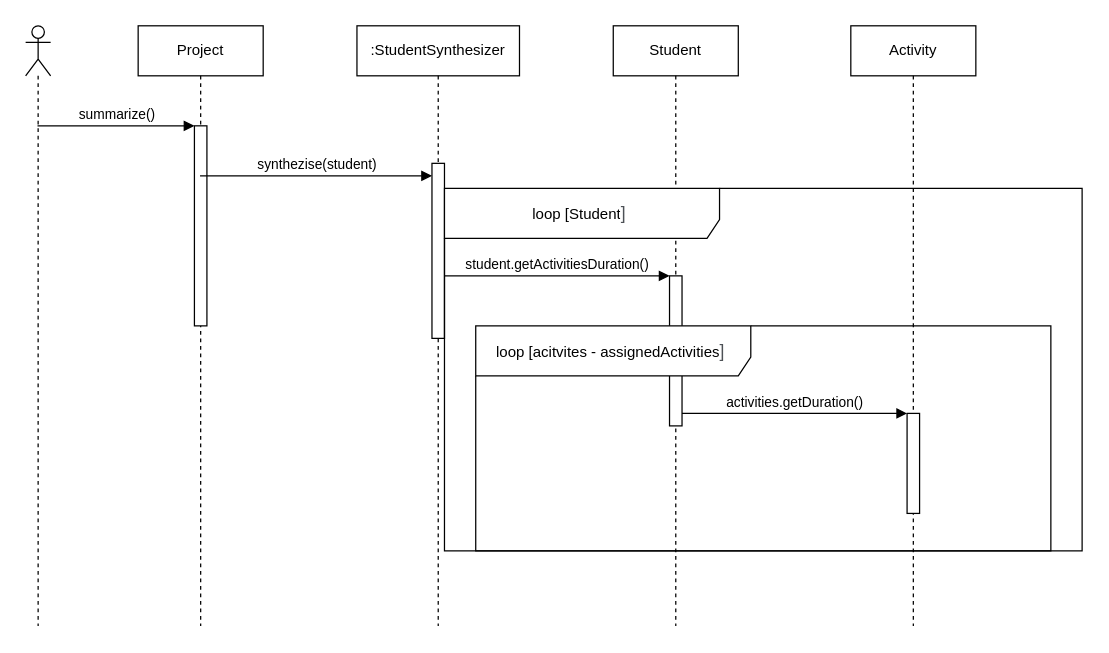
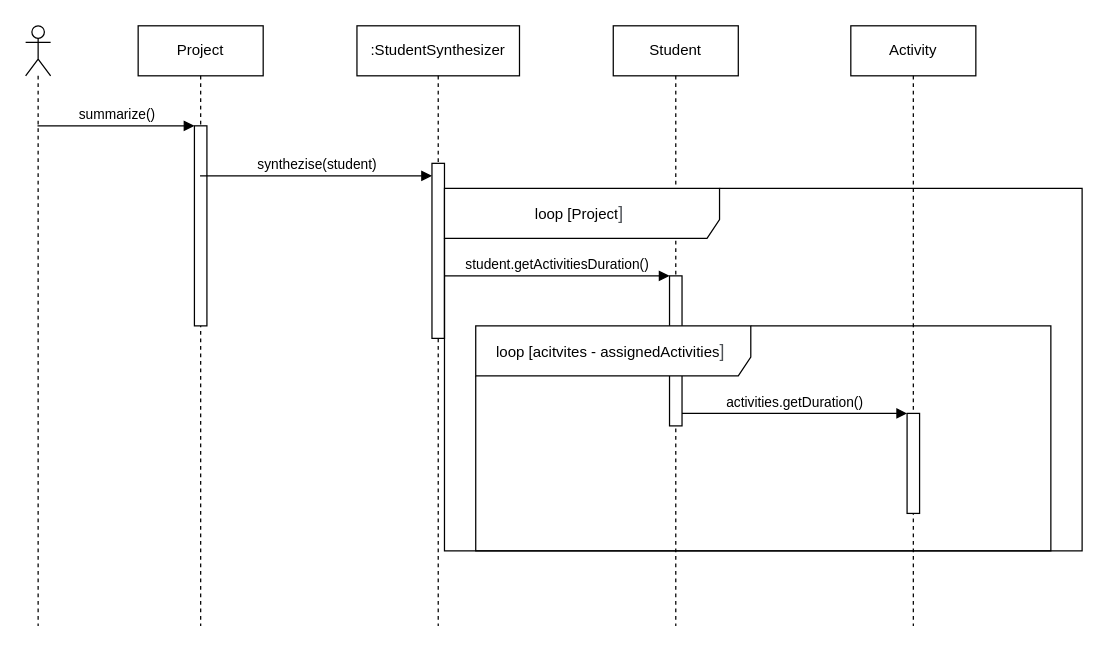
(582, 213) -> (582, 213)
